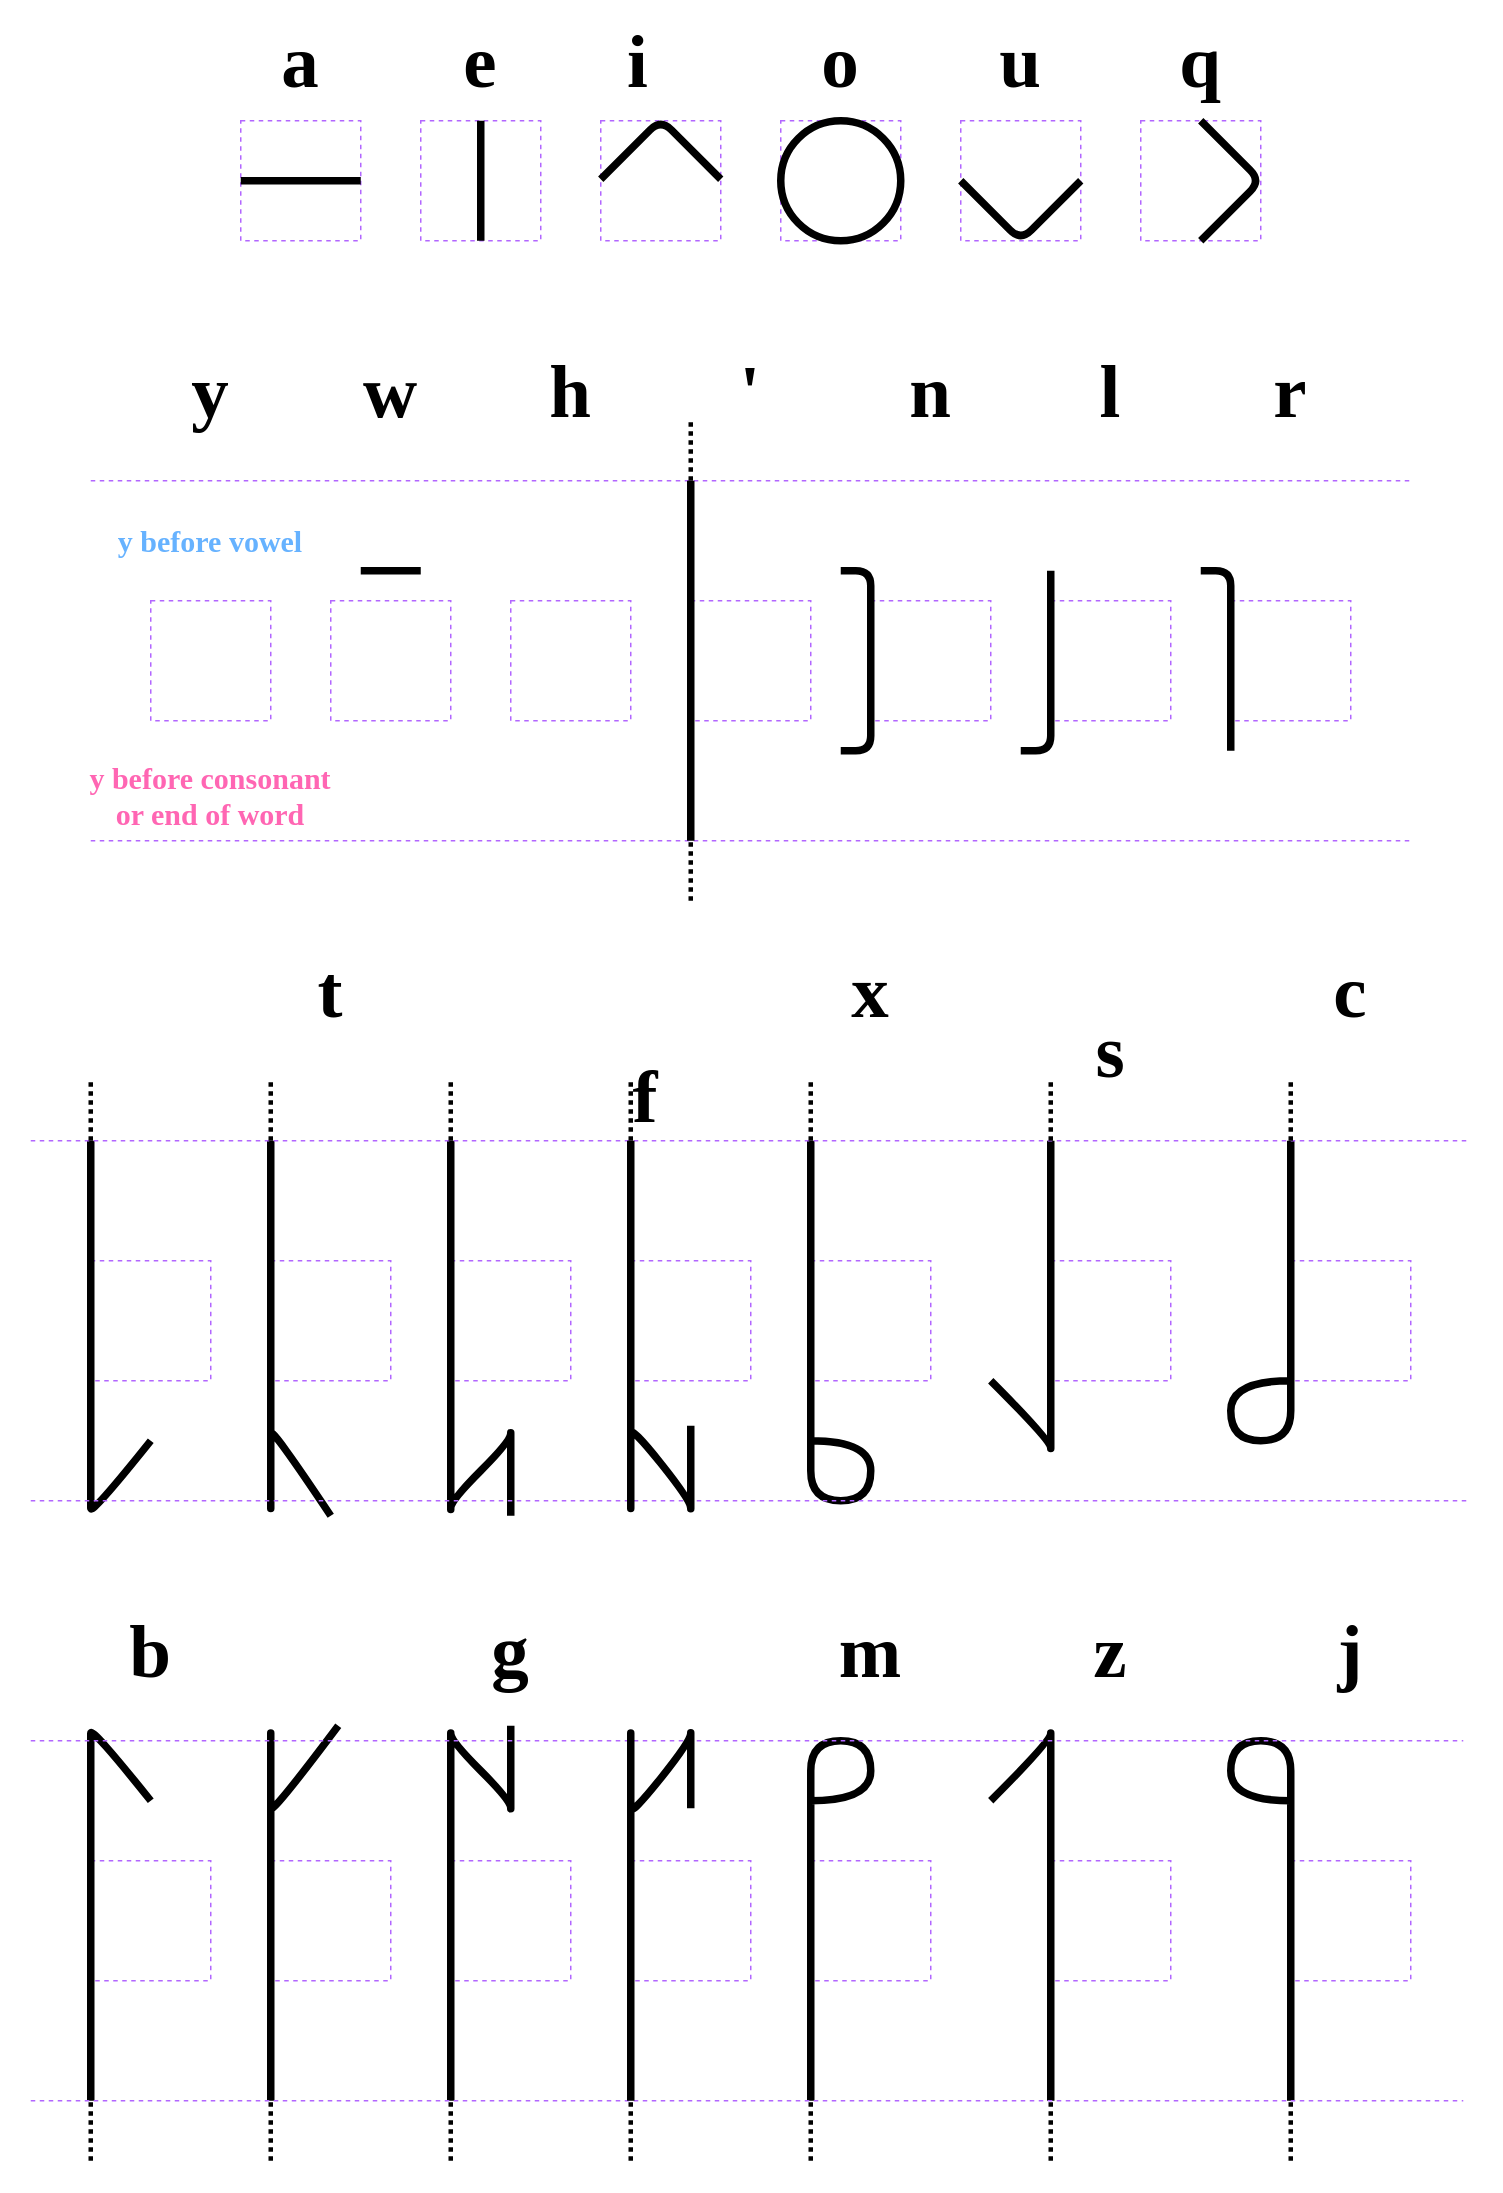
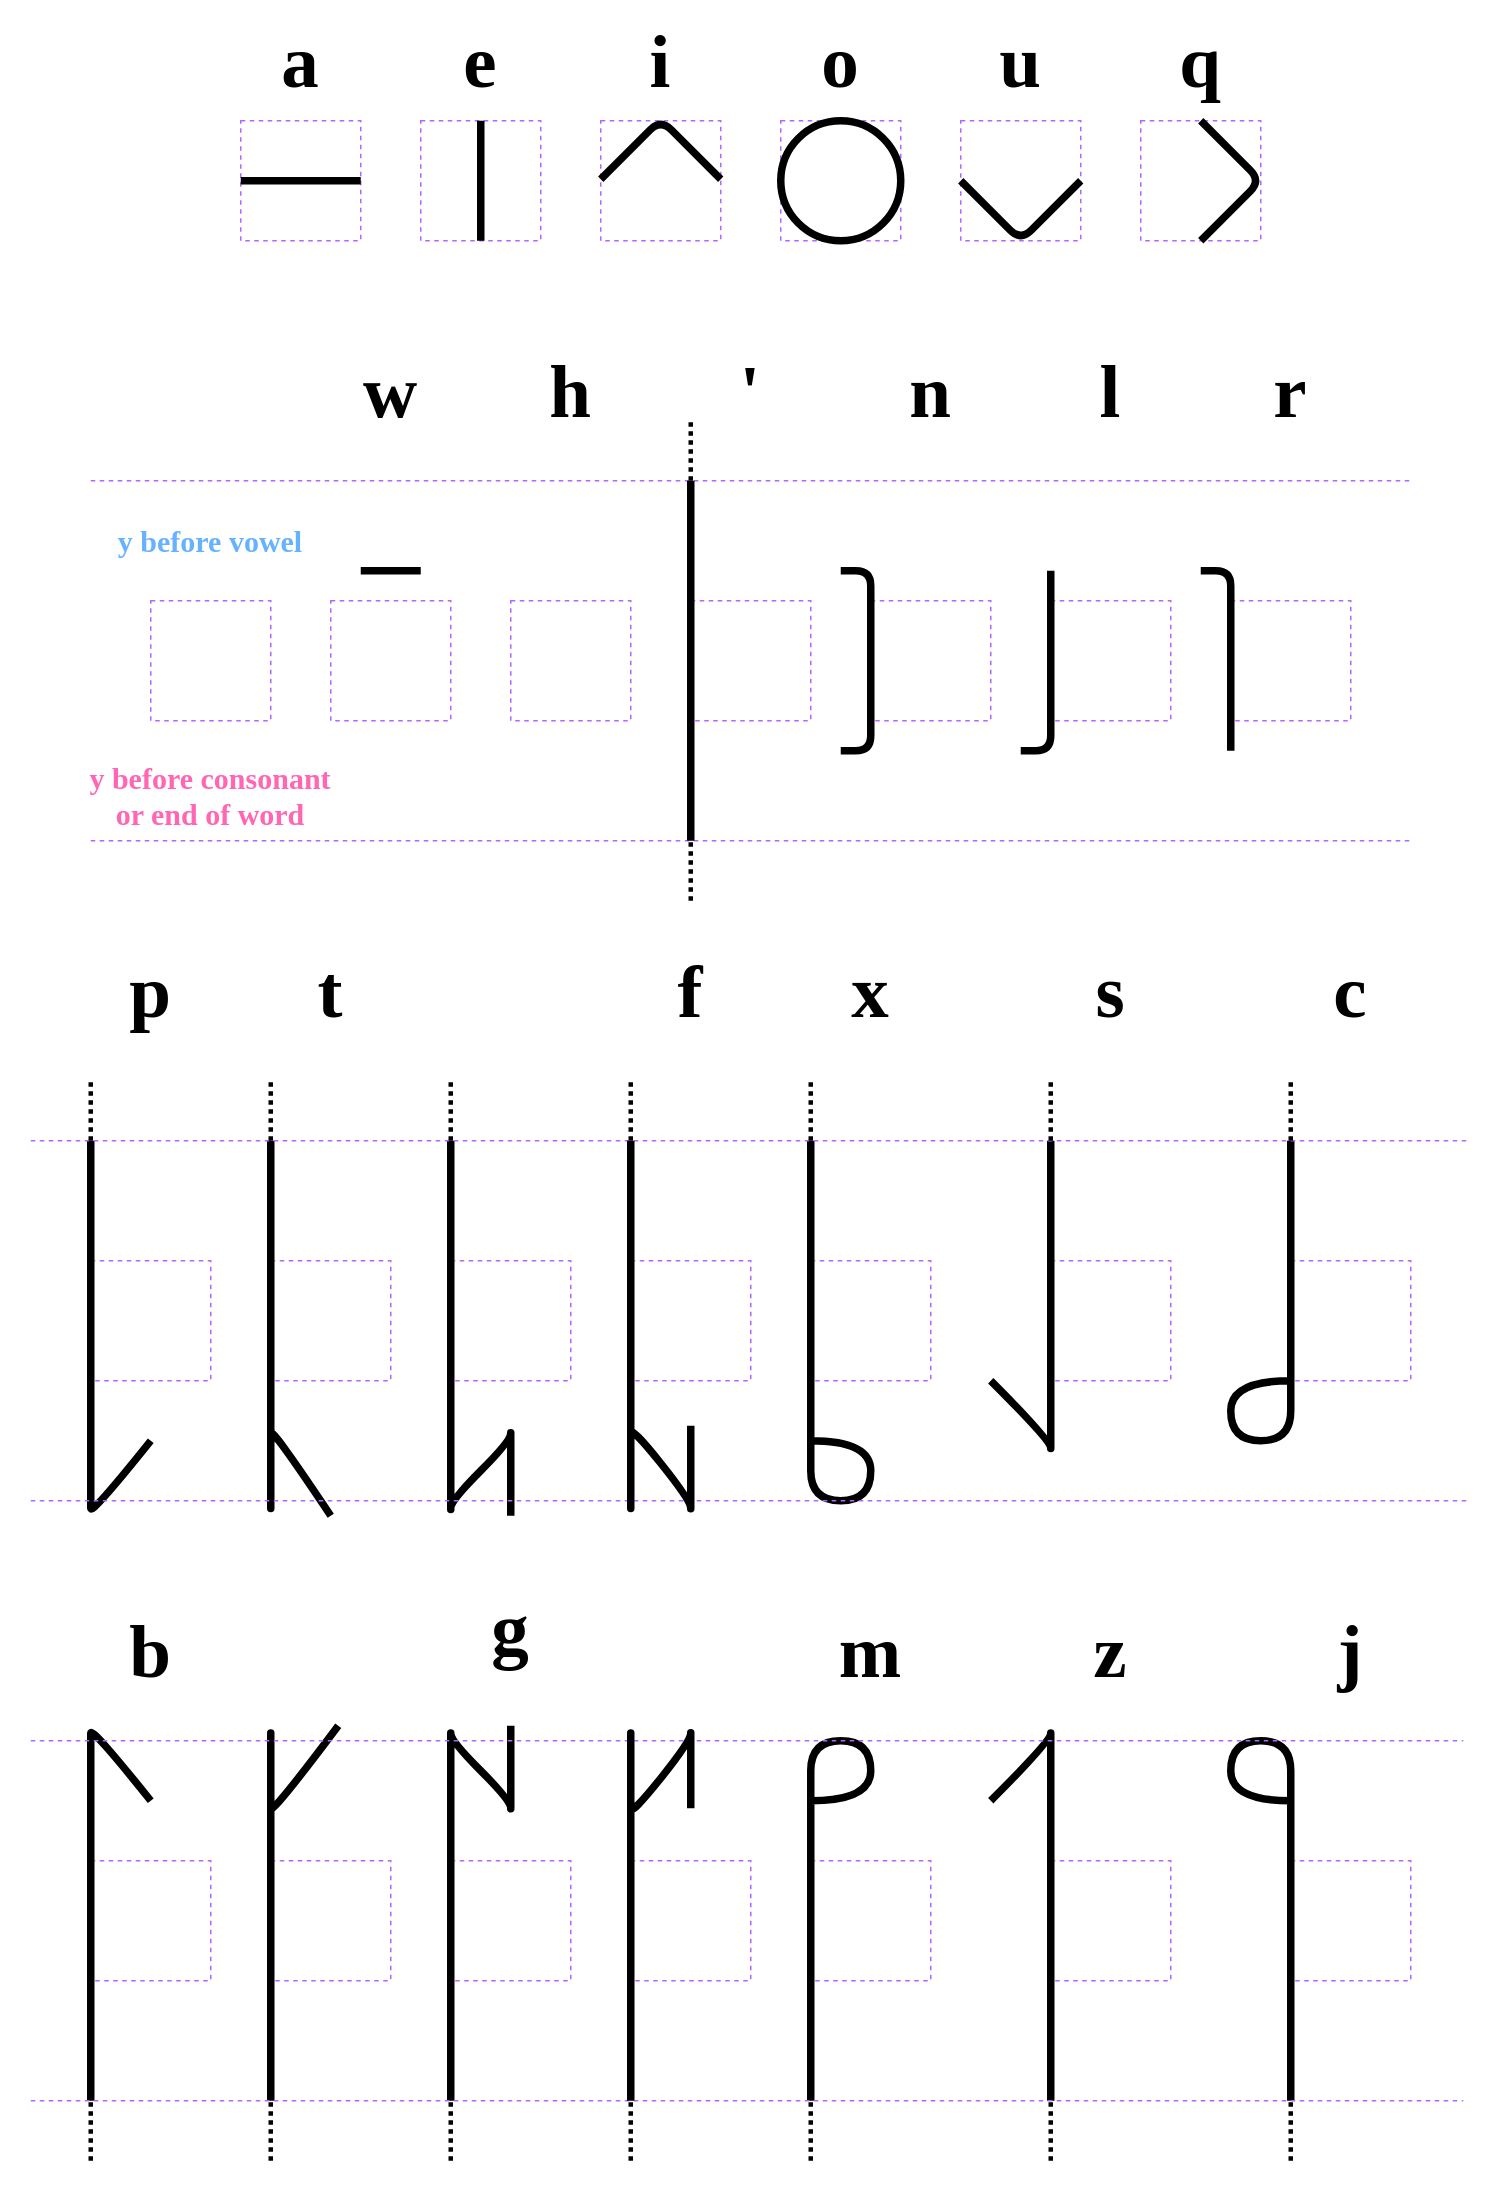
(638, 61) -> (661, 61)
(211, 391) -> none
none -> (151, 991)
(1111, 1051) -> (1111, 991)
(646, 1096) -> (691, 991)
(511, 1651) -> (511, 1628)
